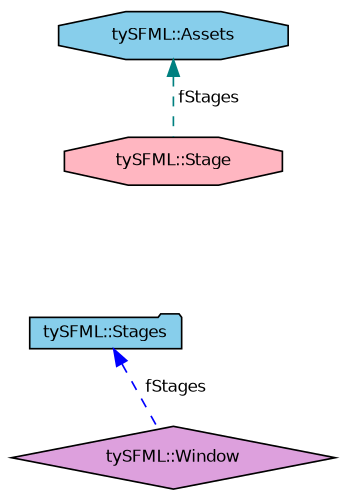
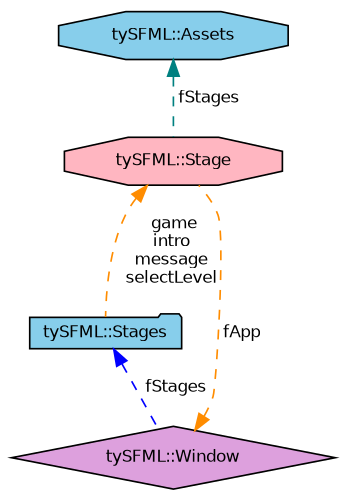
none -> (112, 255)
none -> (220, 299)
